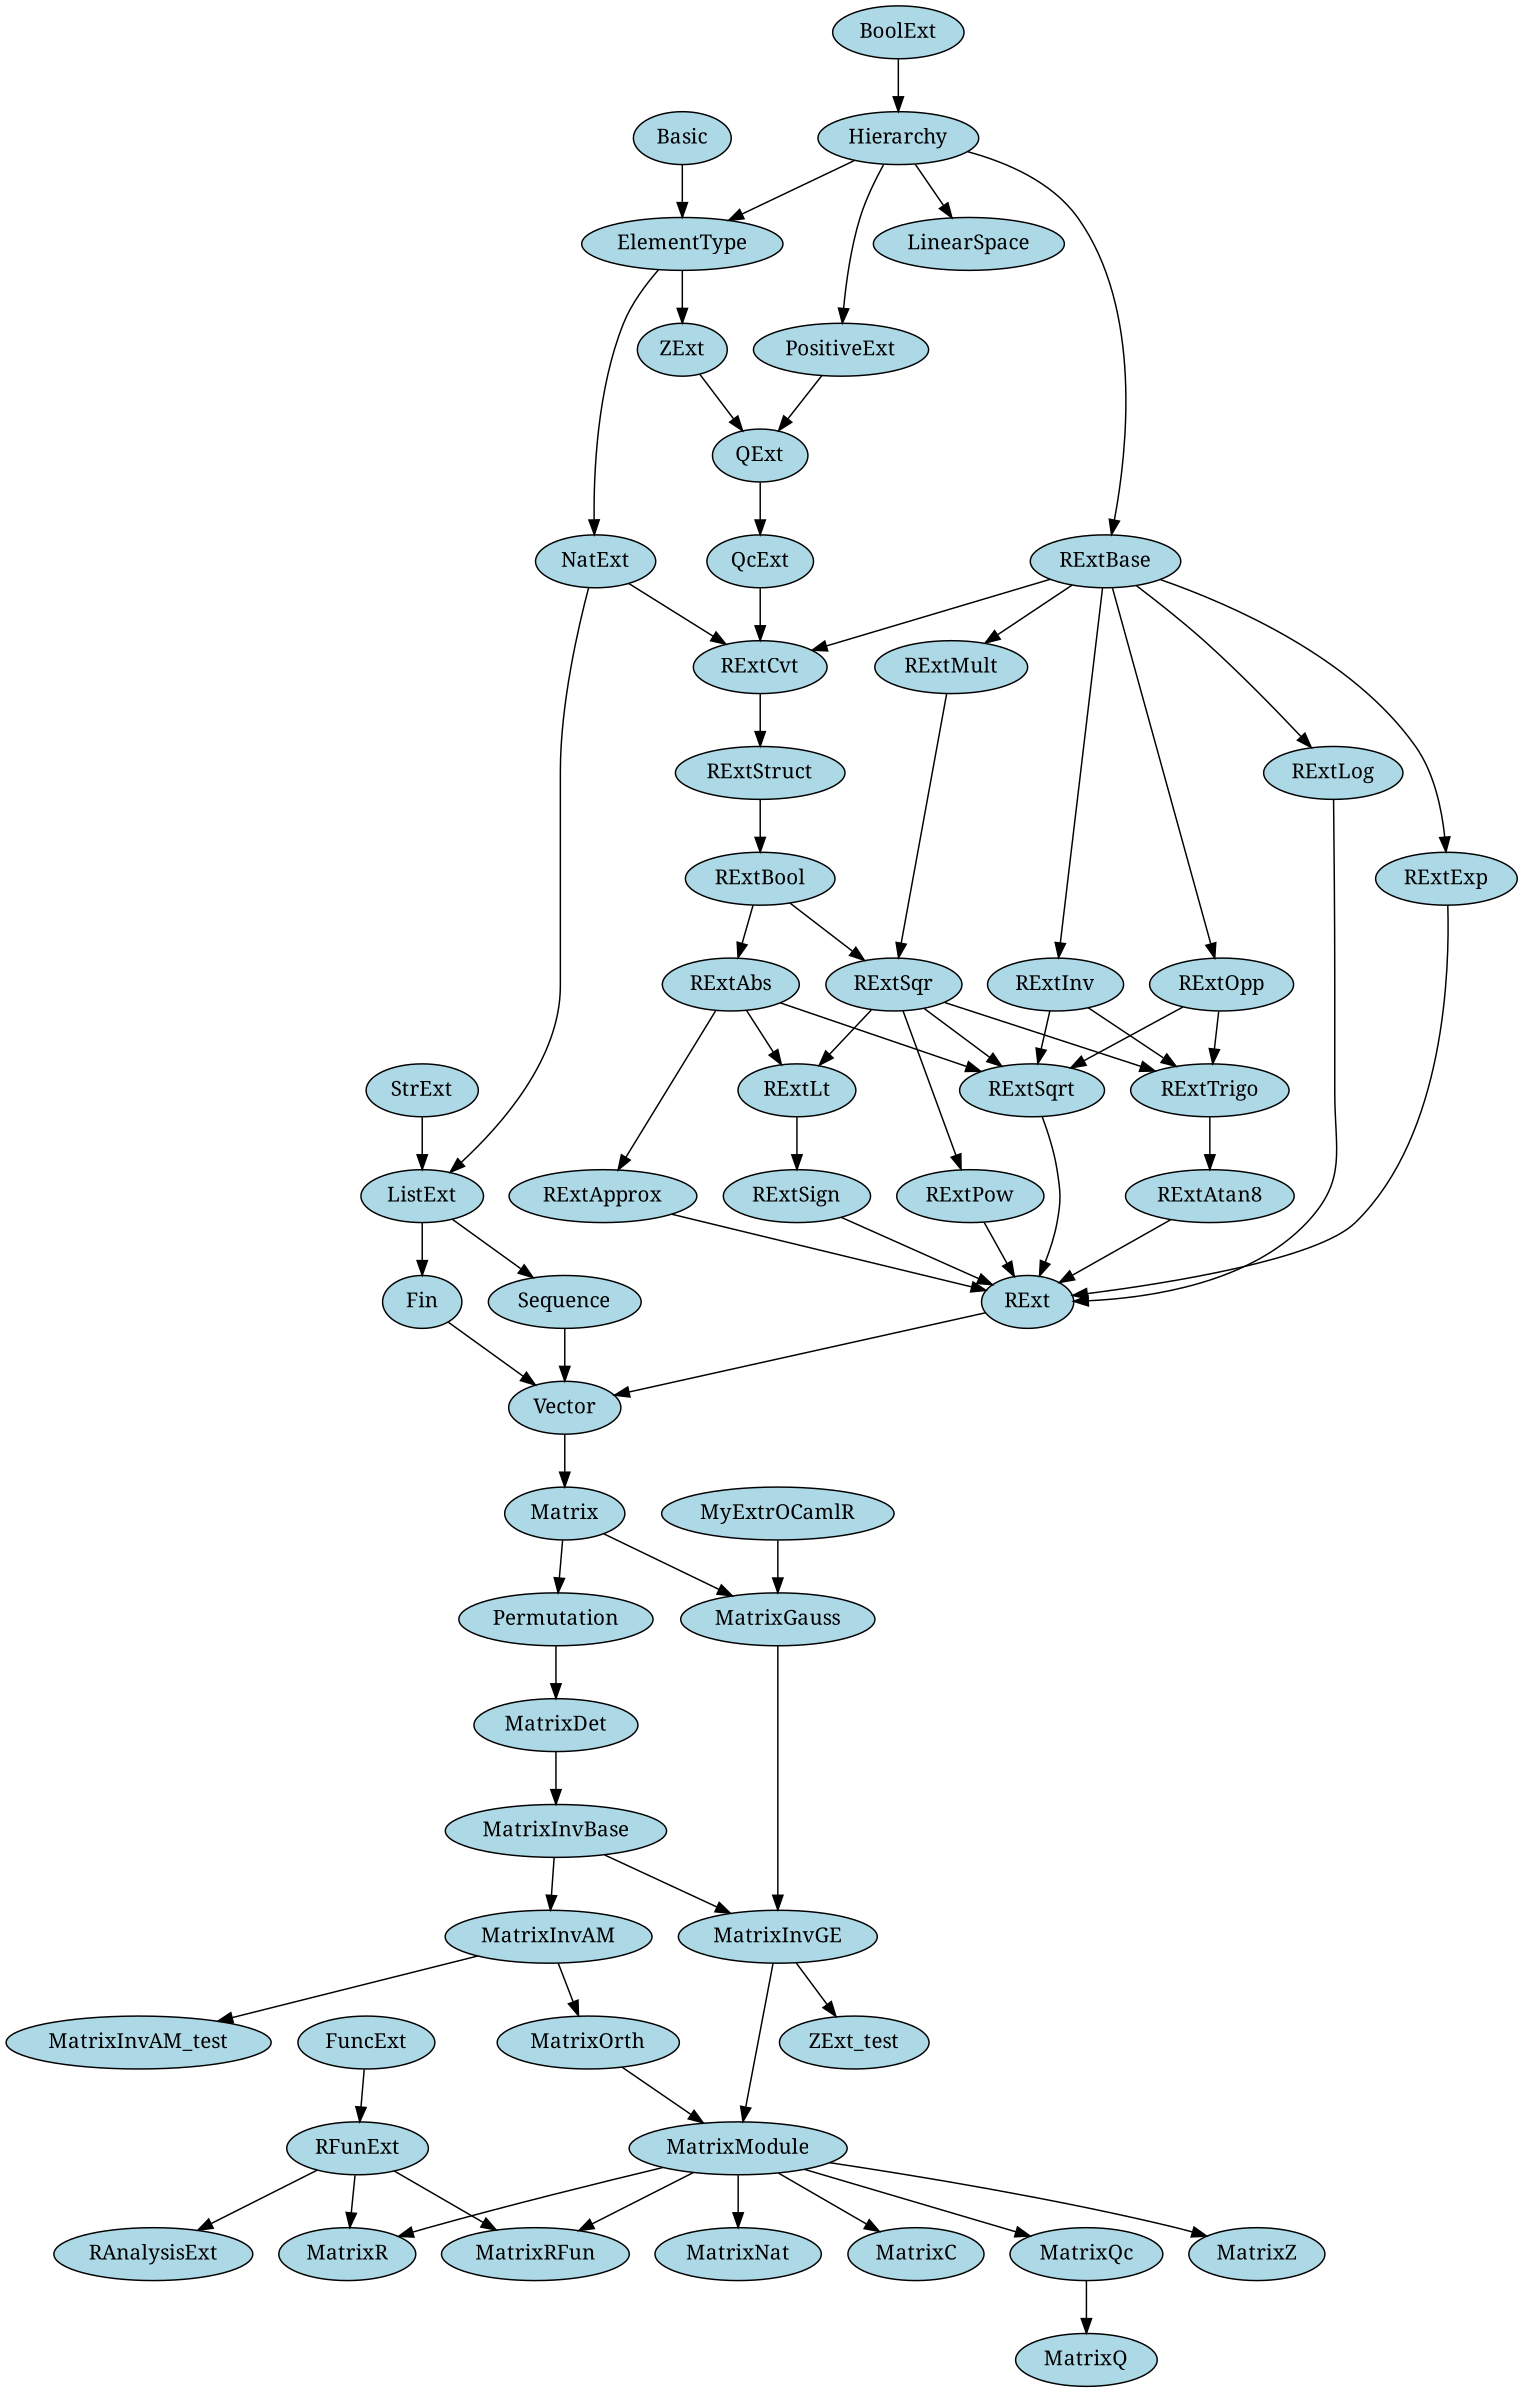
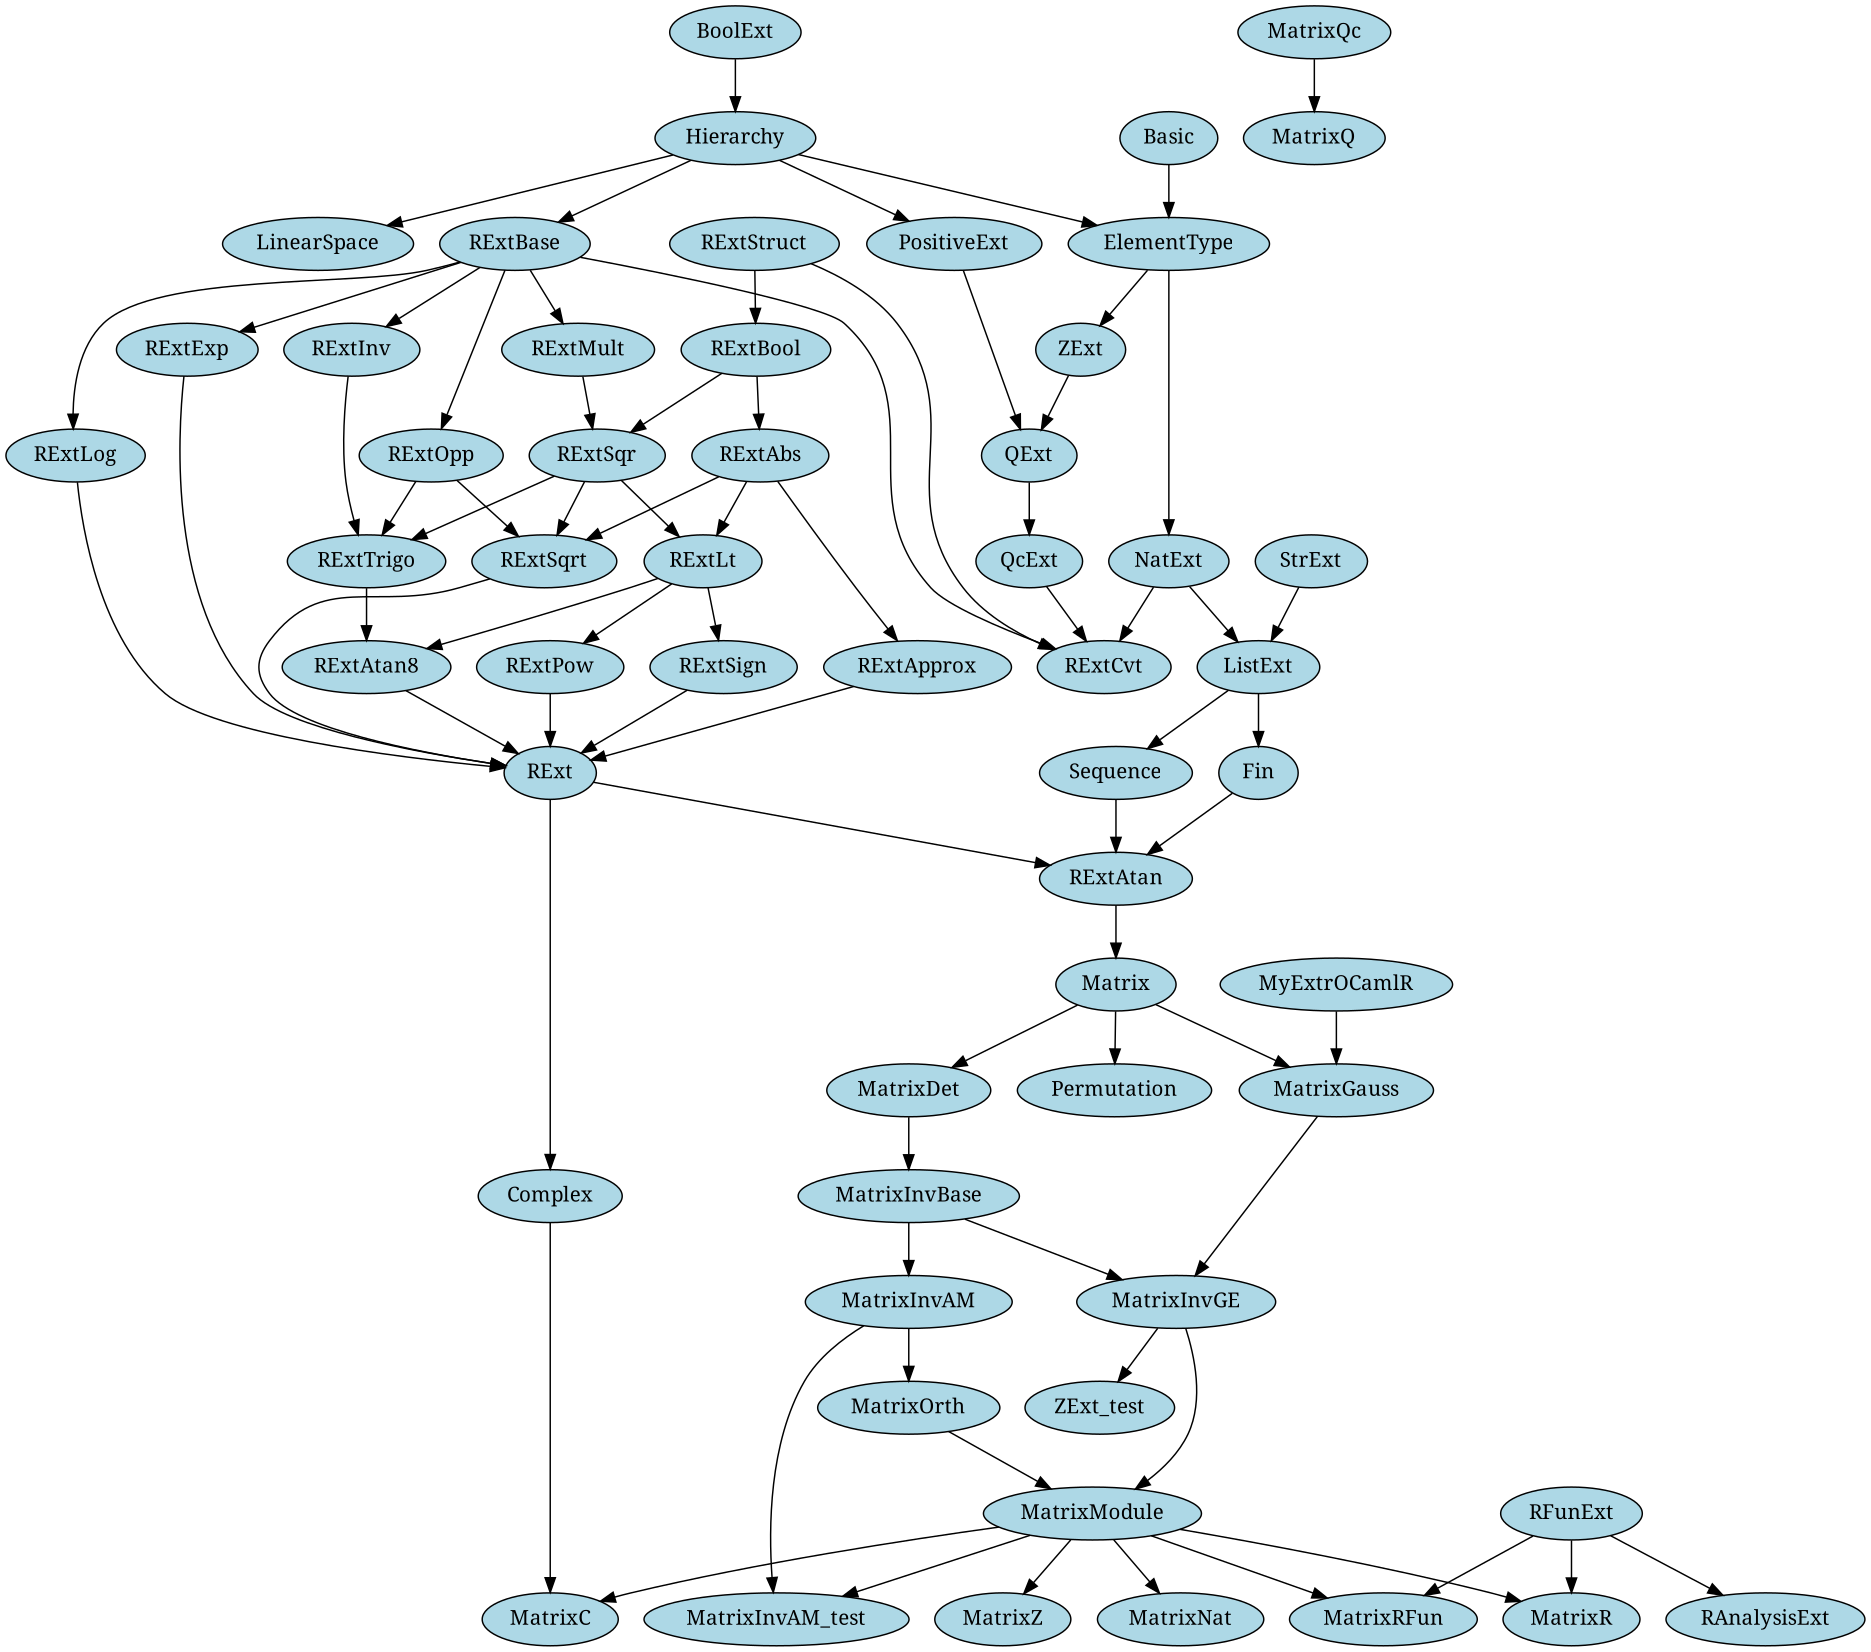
none -> (550, 612)
(760, 713) -> (930, 451)
(1046, 1026) -> none
(929, 1083) -> (634, 609)
none -> (550, 1196)
(565, 1408) -> (1116, 879)
(556, 1665) -> (1022, 1033)
(366, 2043) -> none
(910, 2201) -> (943, 1564)
